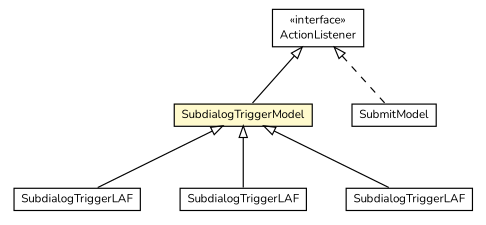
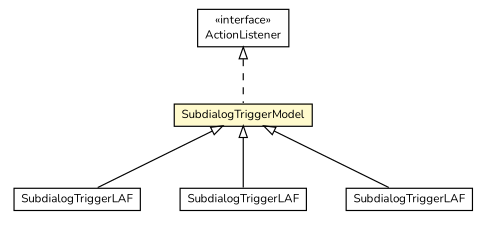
(273, 80) -> (243, 81)
(394, 115) -> none
